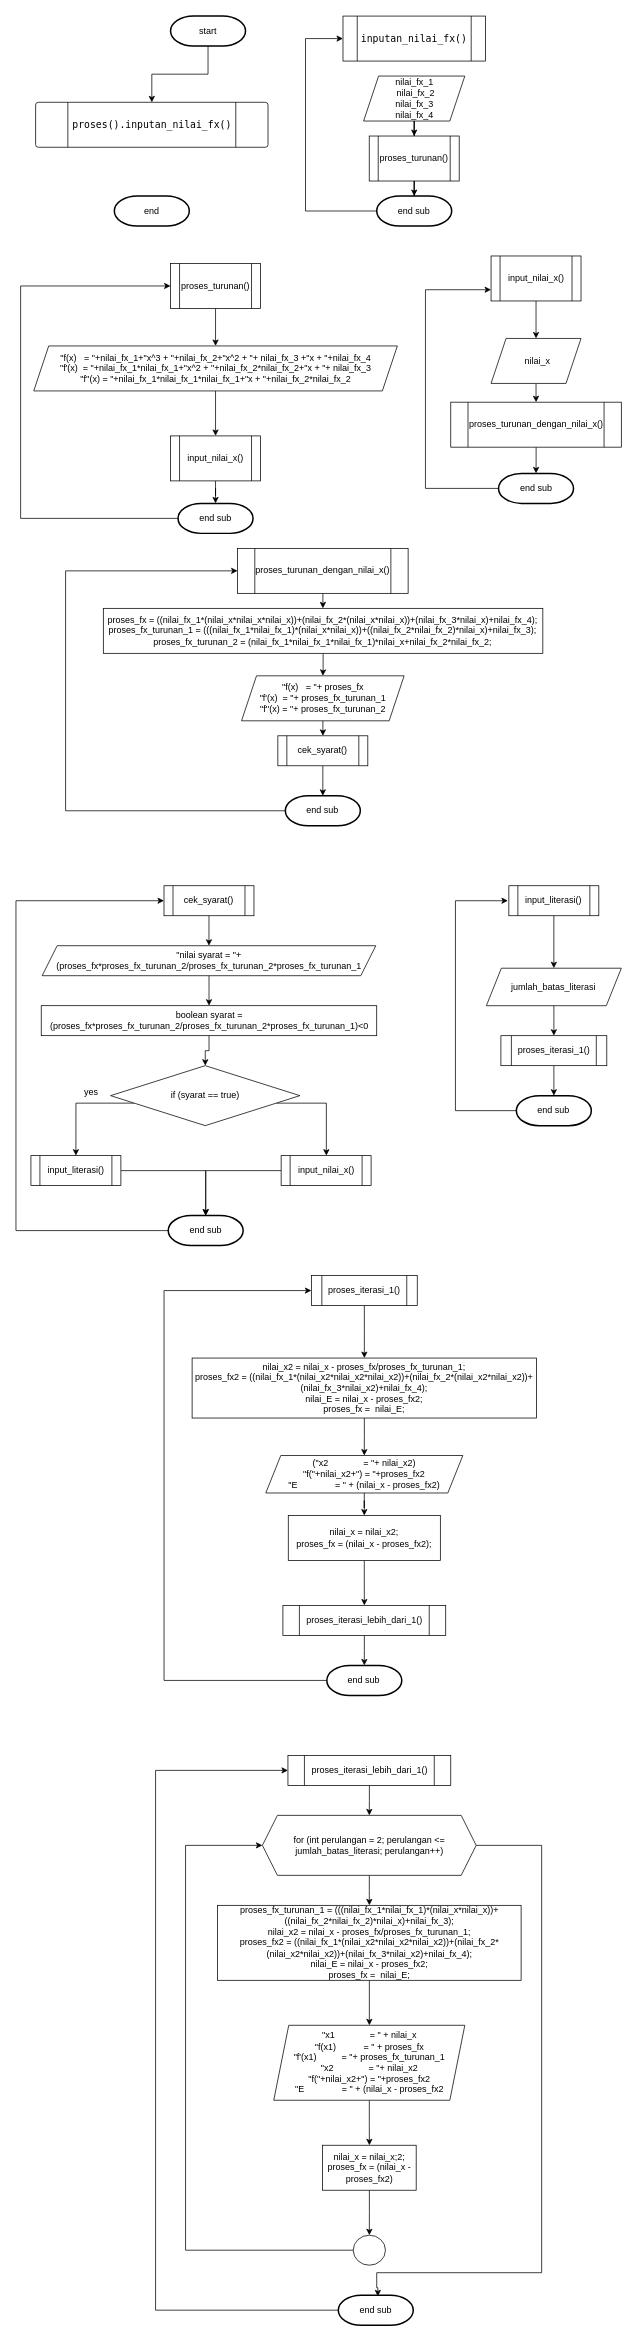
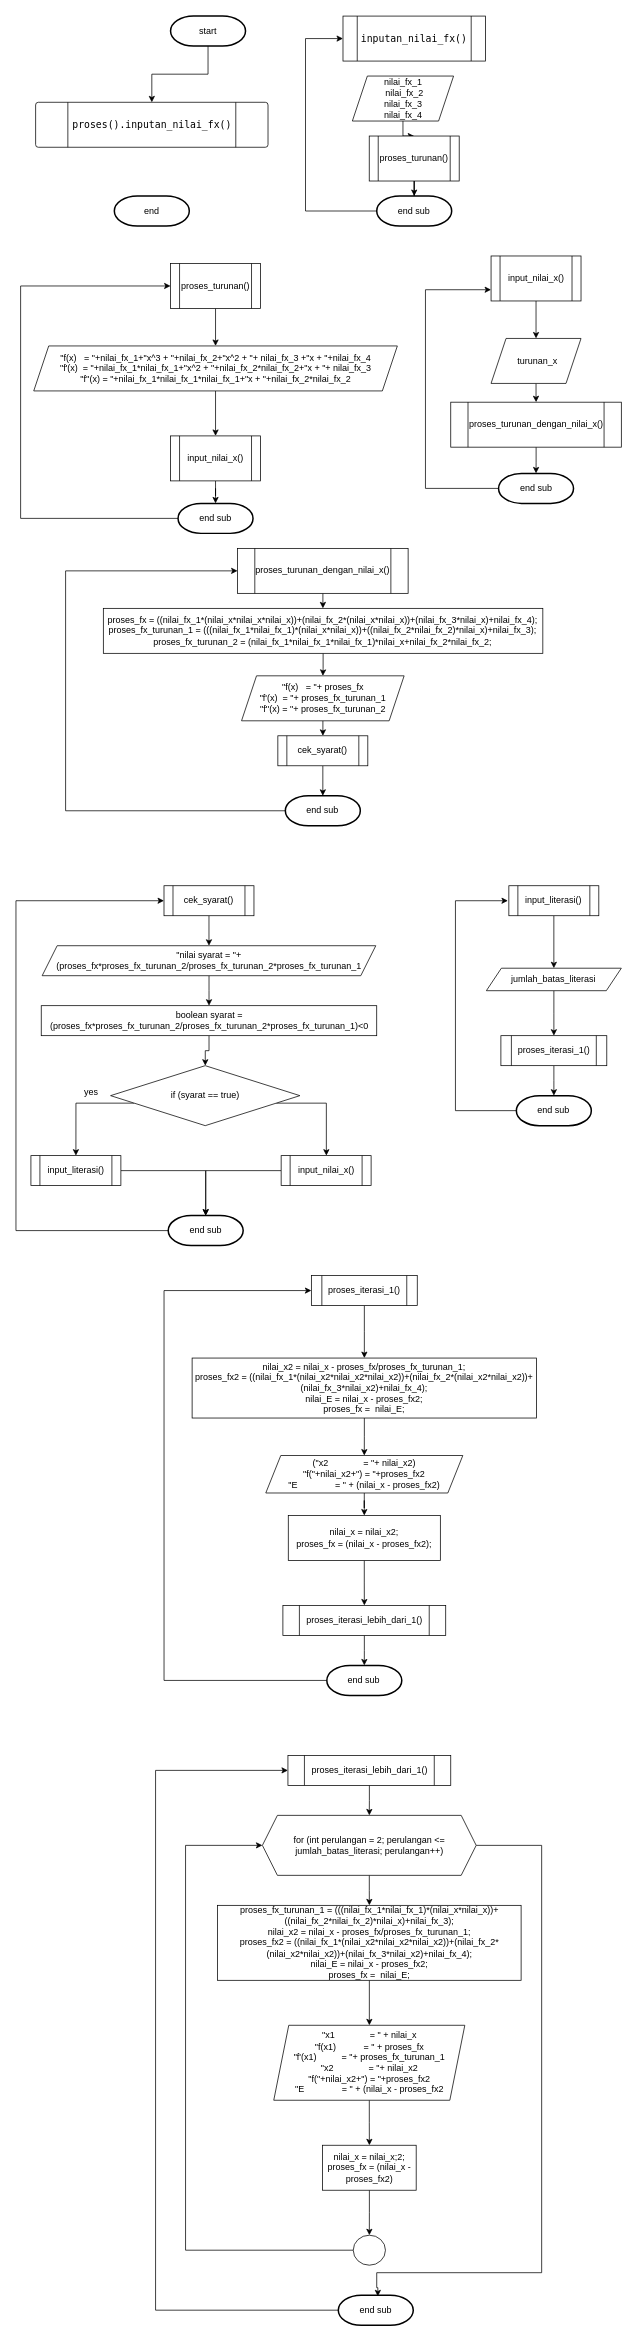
(414, 98) -> (403, 98)
(537, 360) -> (537, 360)
(554, 987) -> (554, 979)
